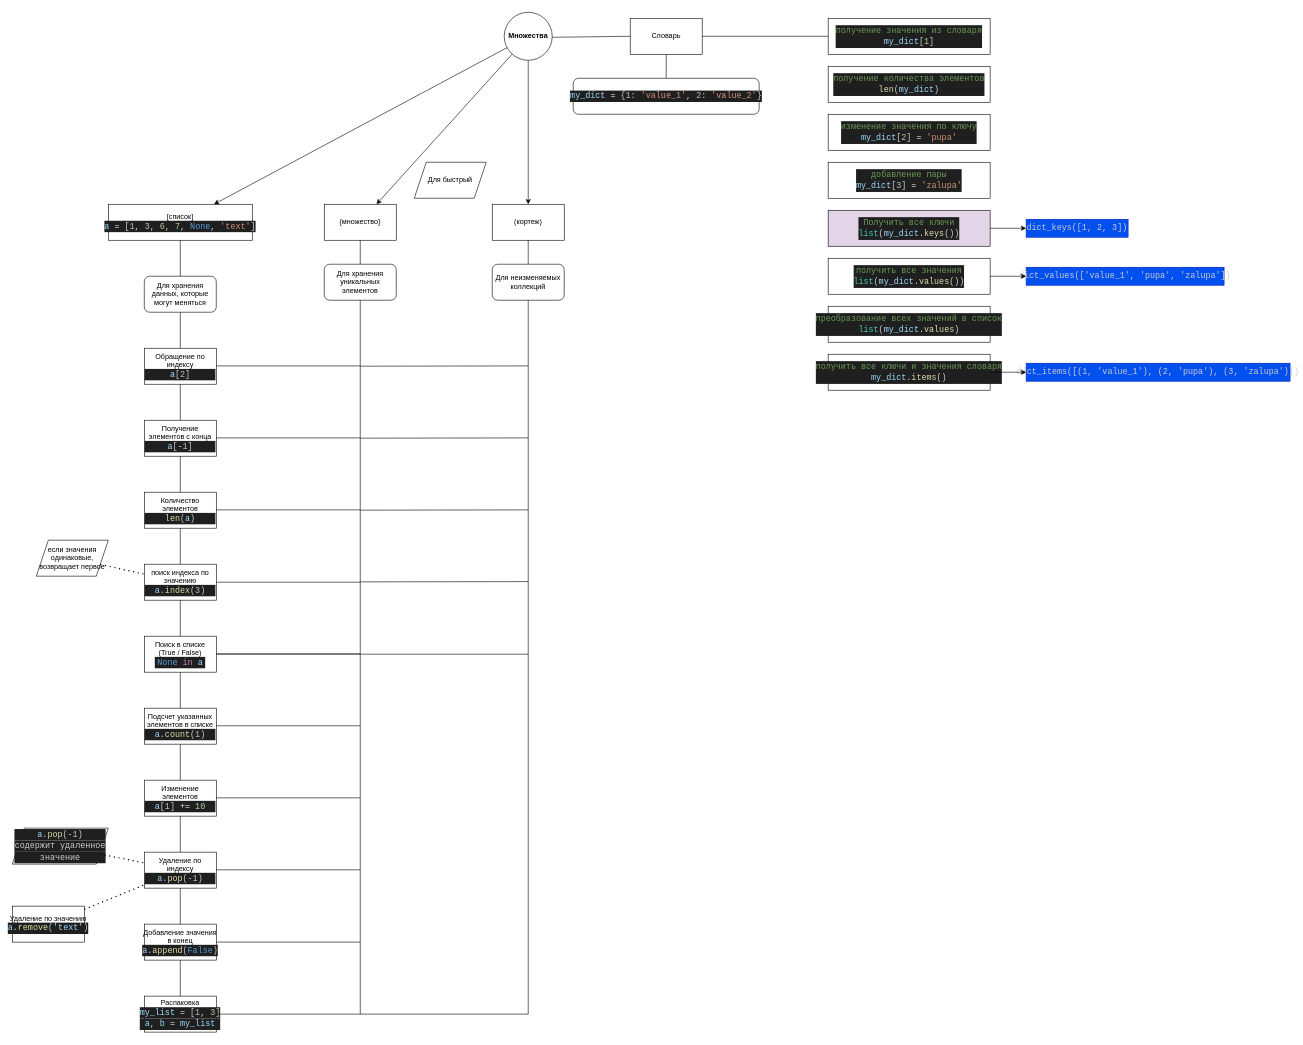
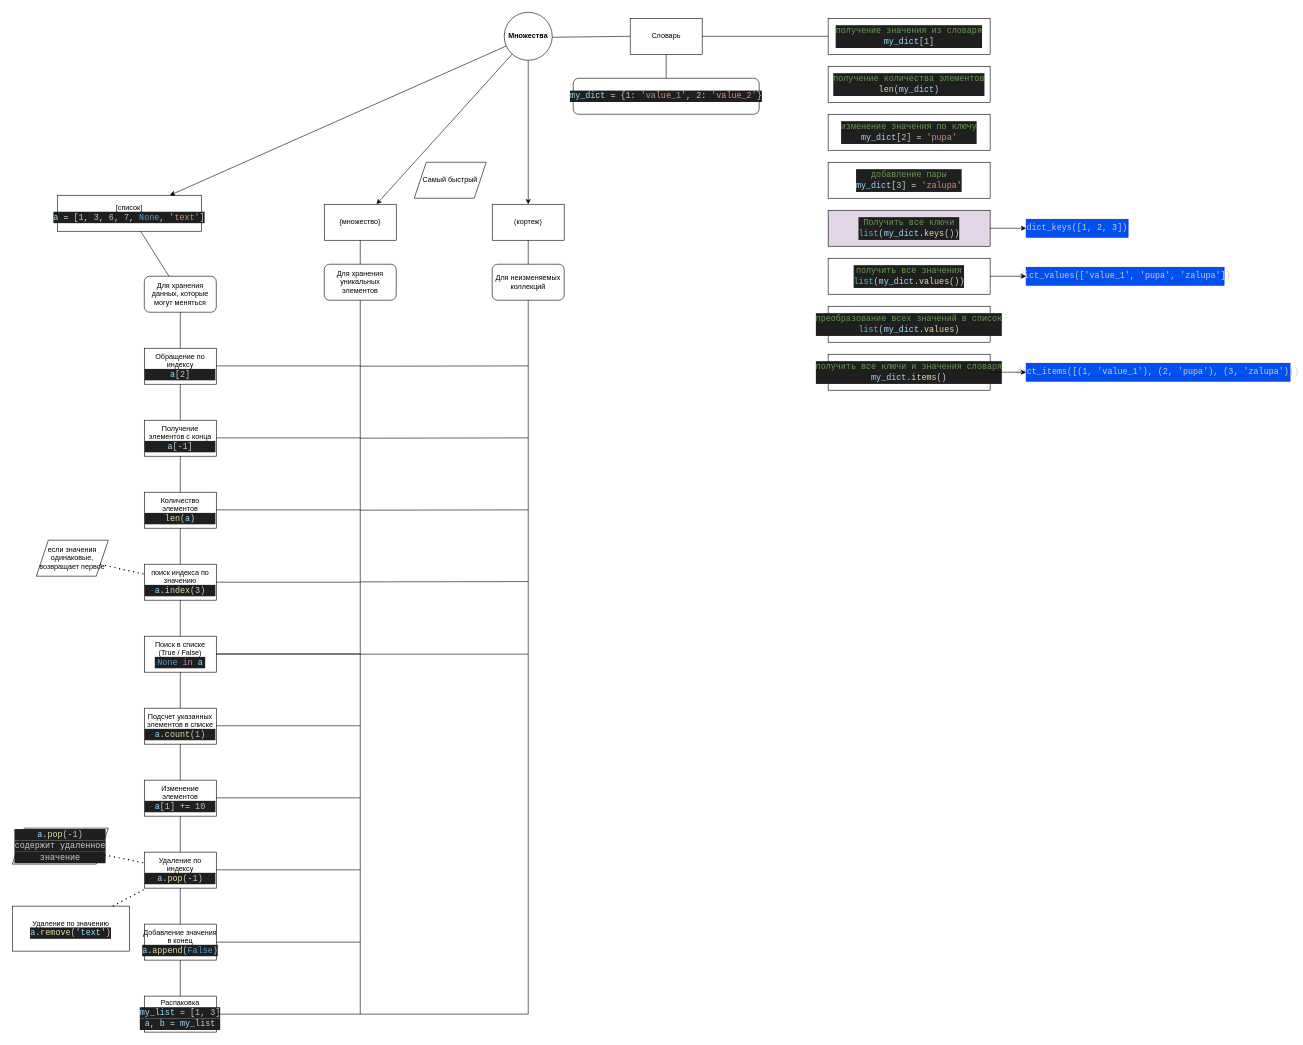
(450, 180) -> (450, 180)
(180, 222) -> (129, 213)
(48, 924) -> (71, 929)
